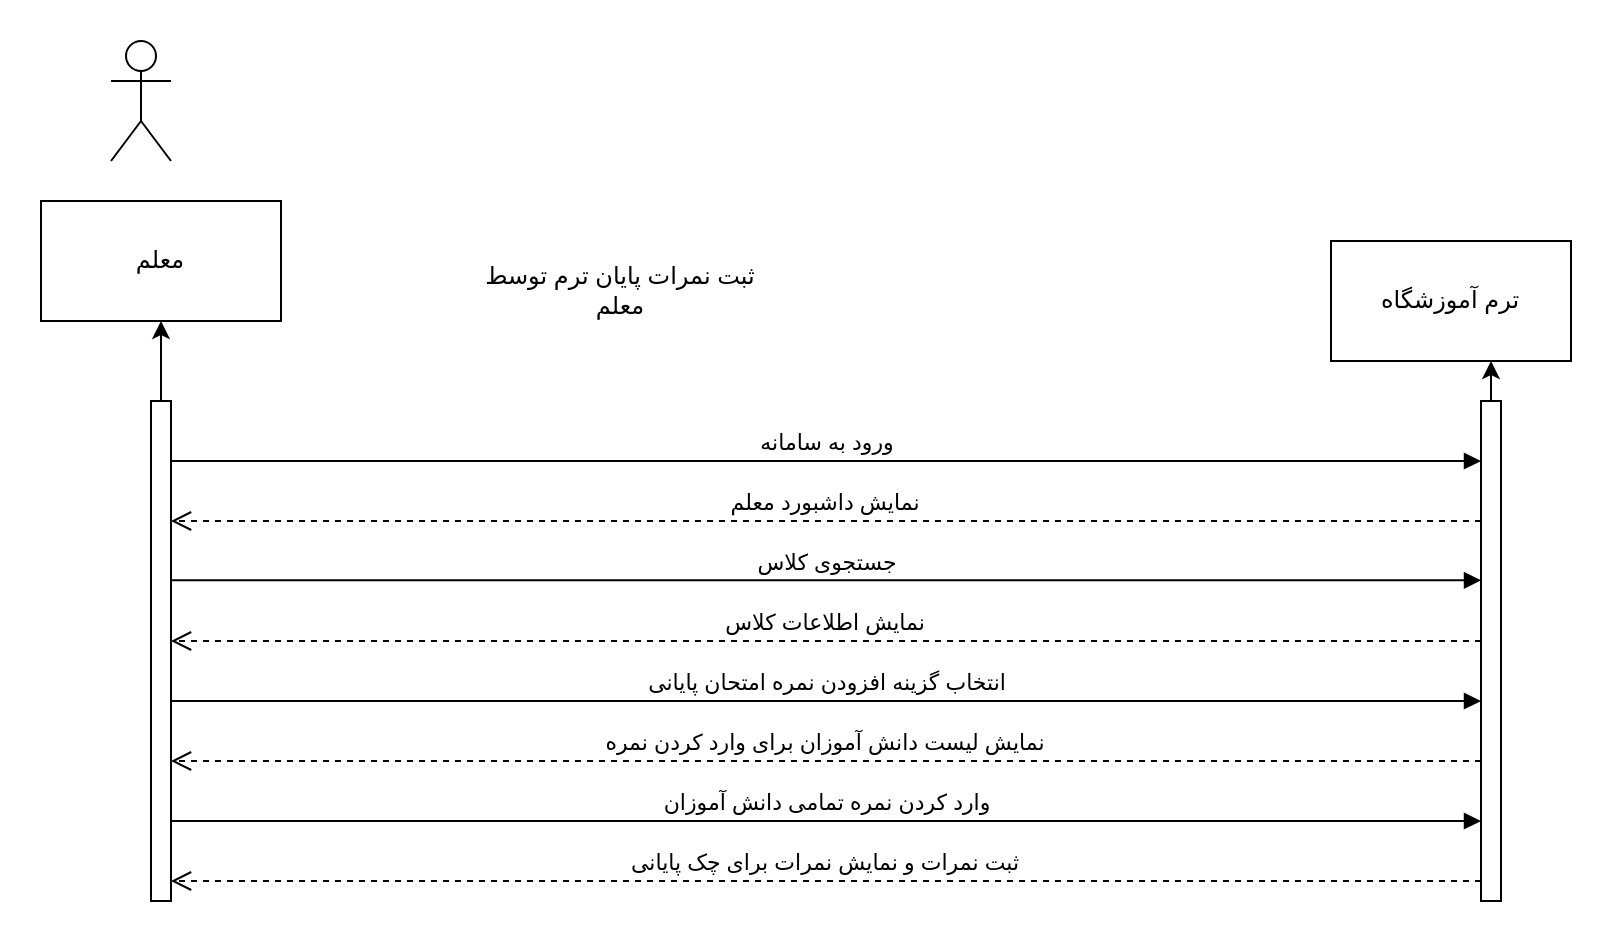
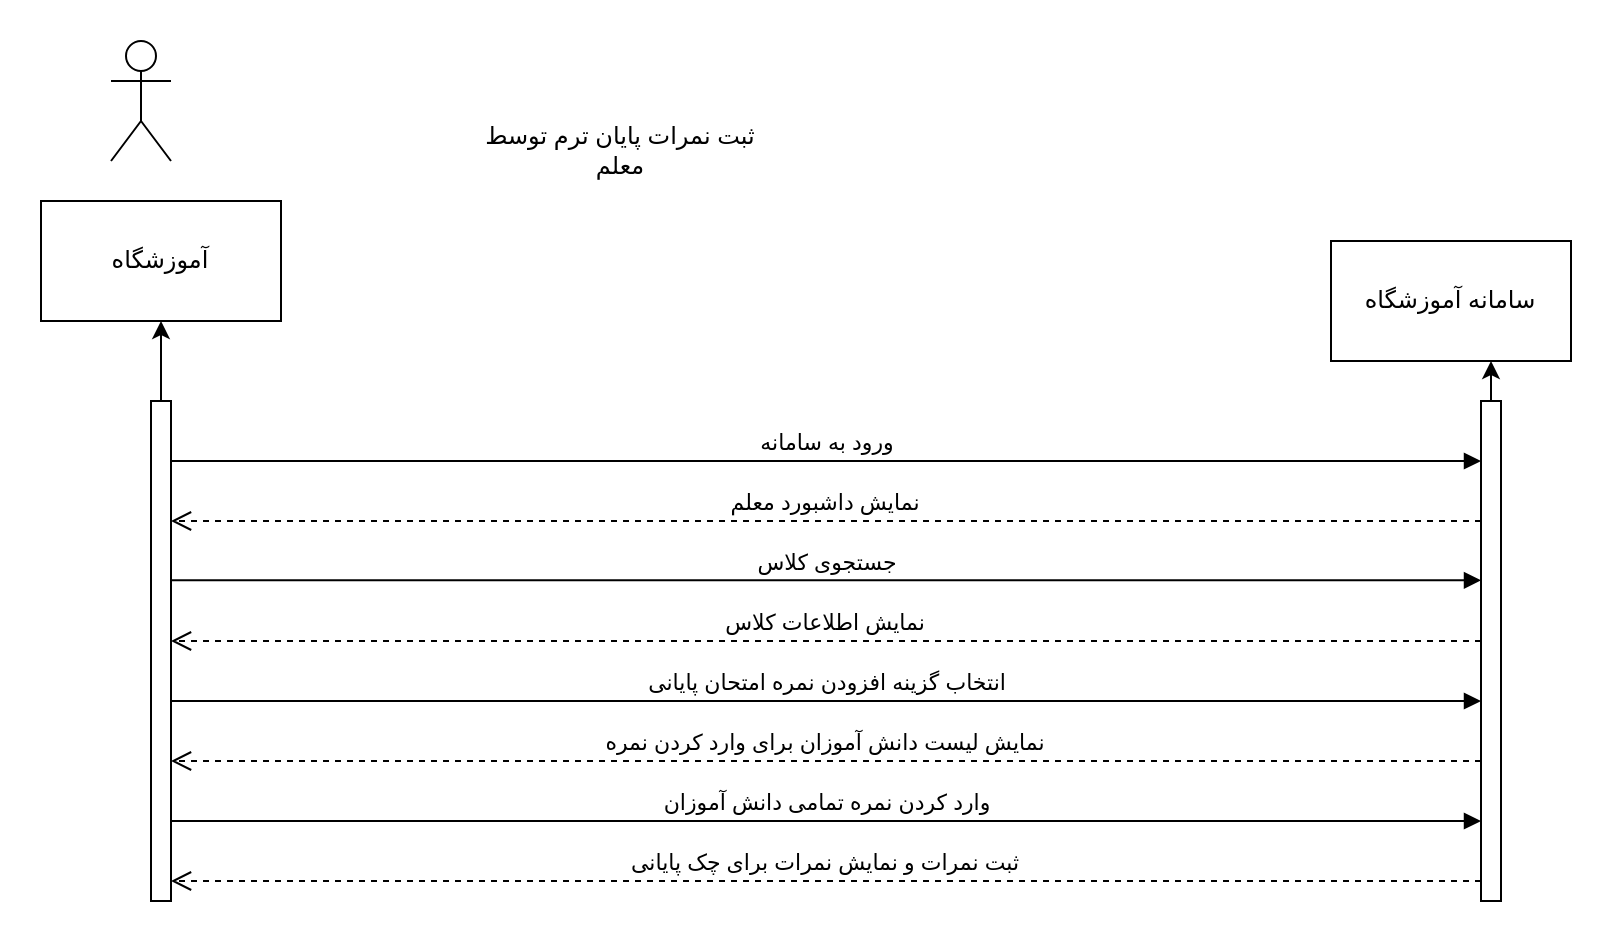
(161, 261) -> (161, 261)
(621, 291) -> (621, 151)
(1451, 301) -> (1451, 301)
